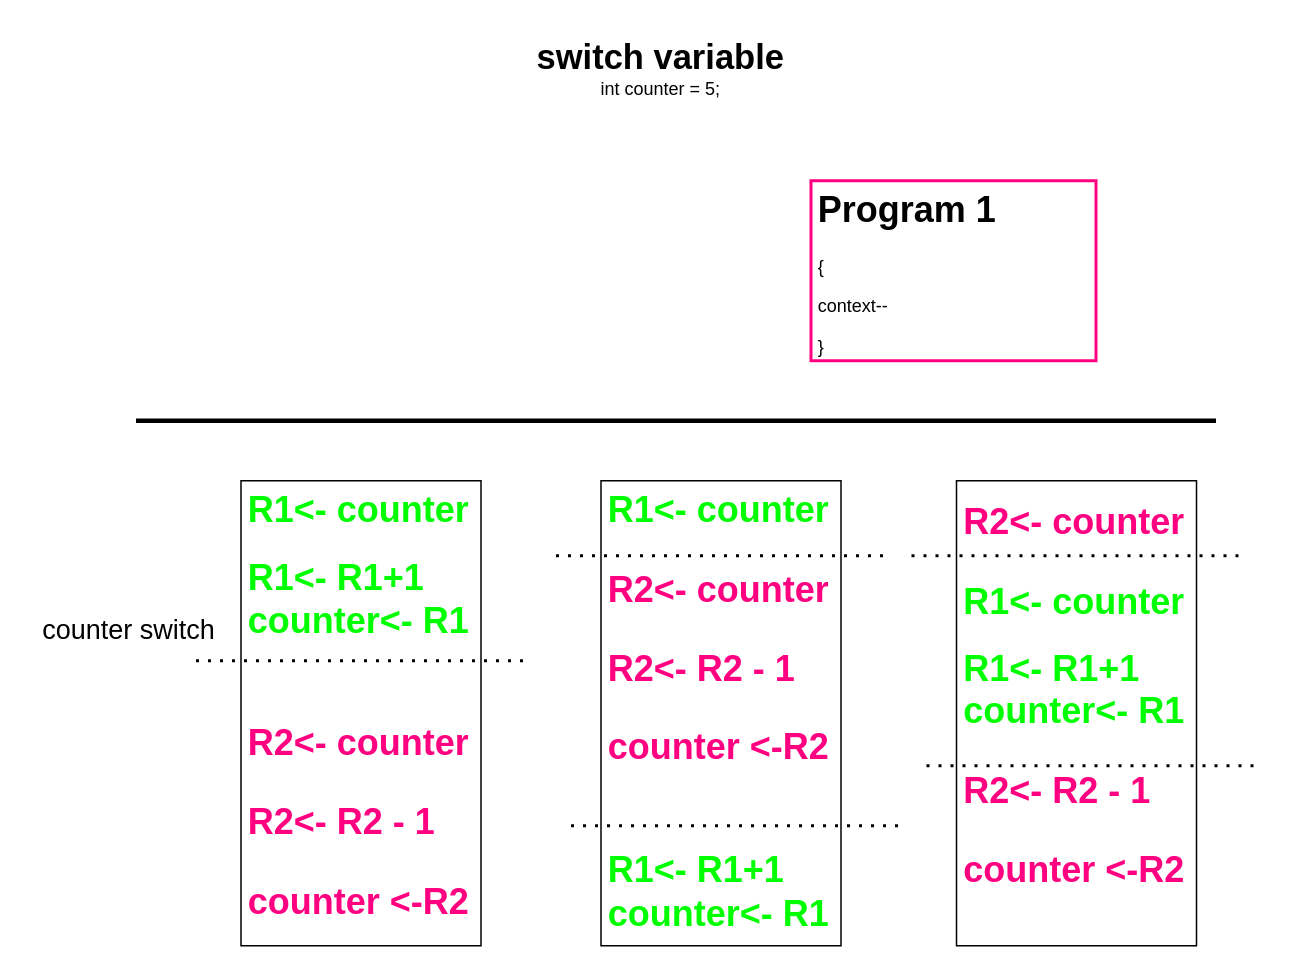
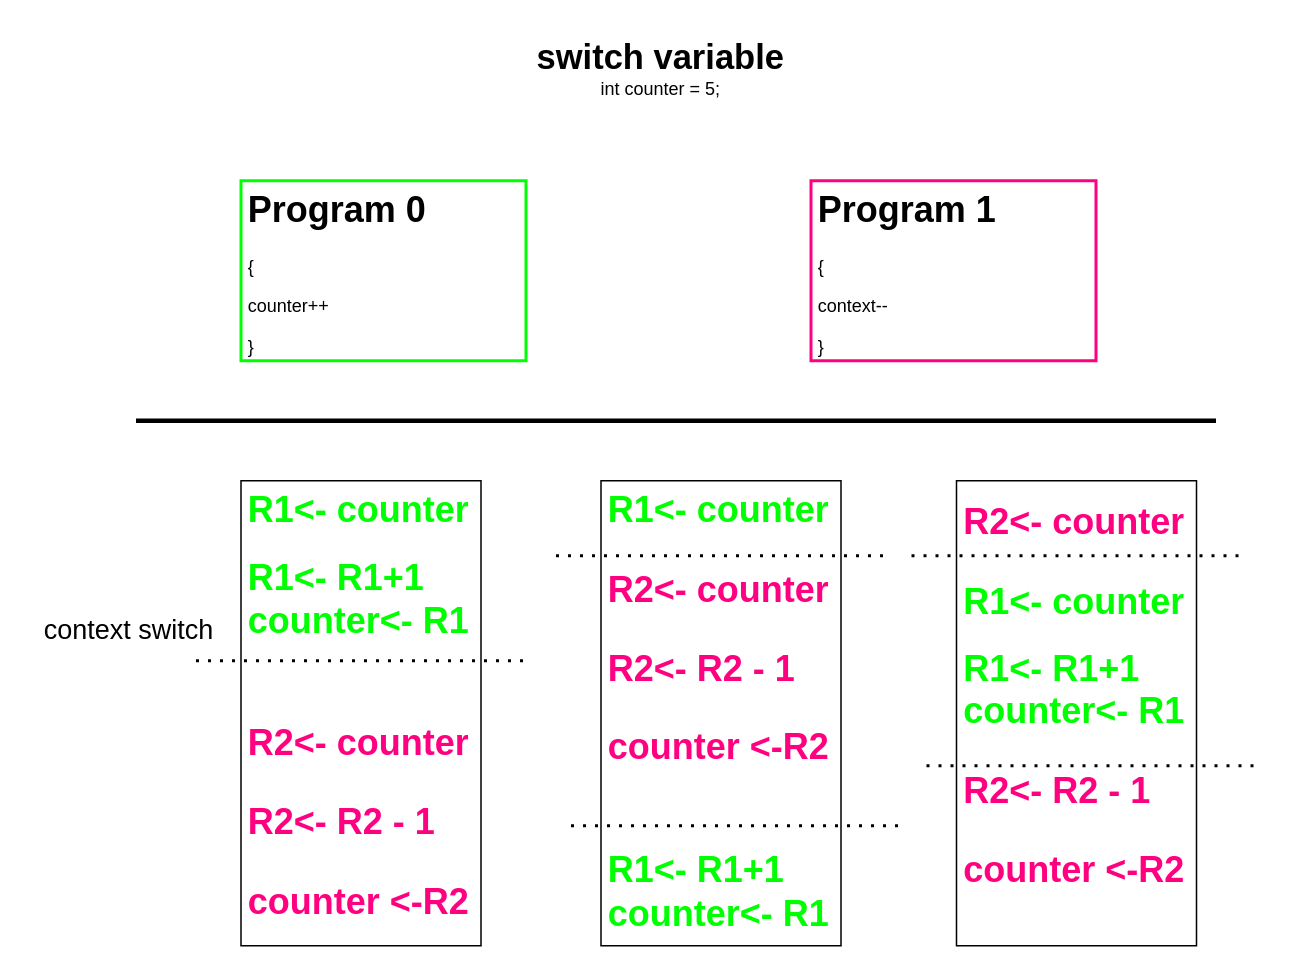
none -> (383, 271)
(129, 631) -> (129, 631)
